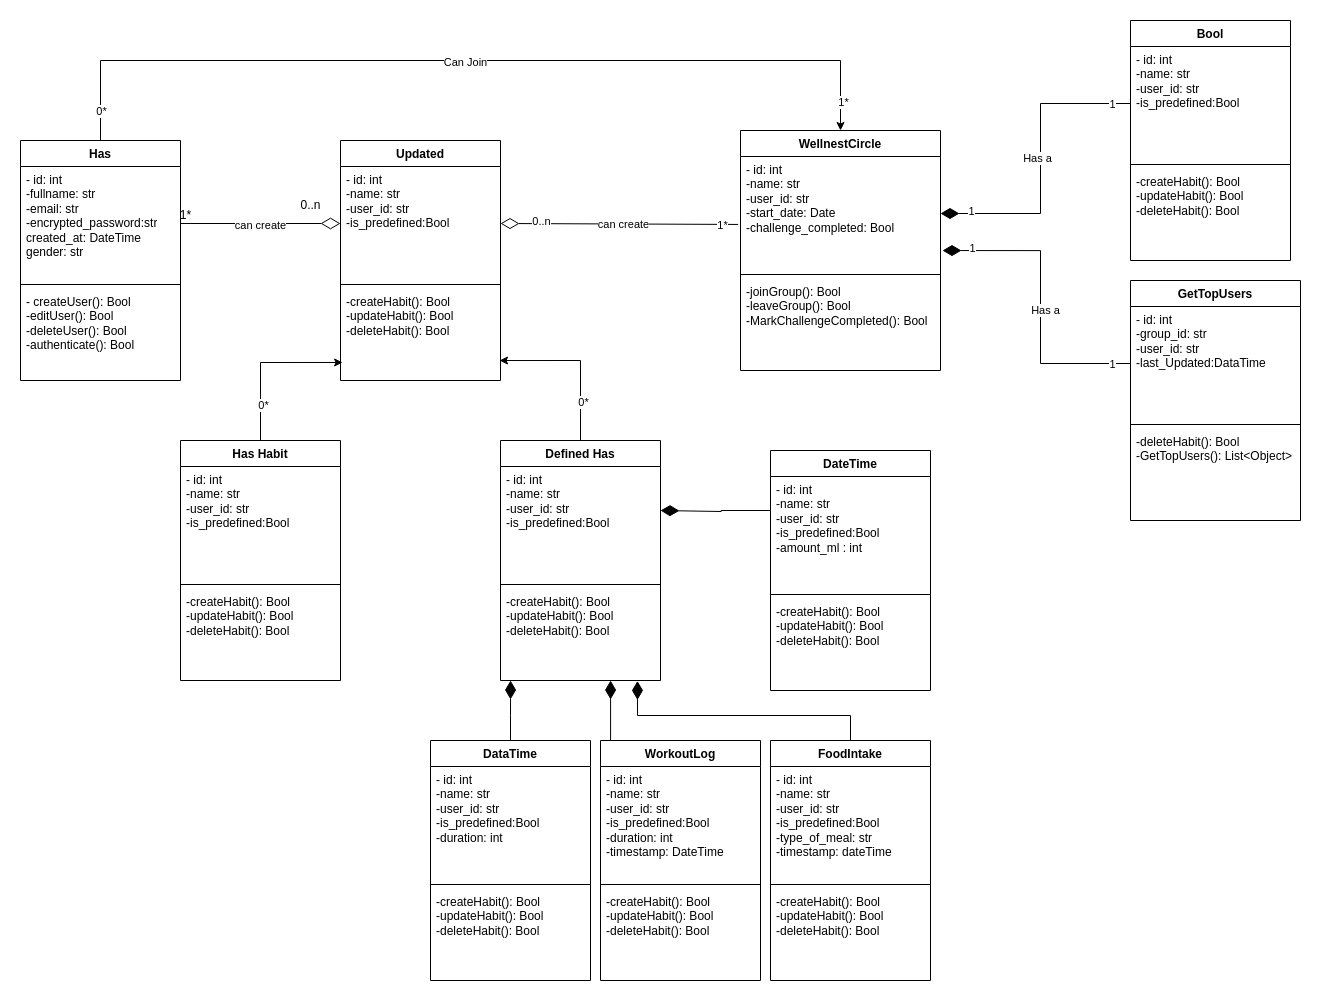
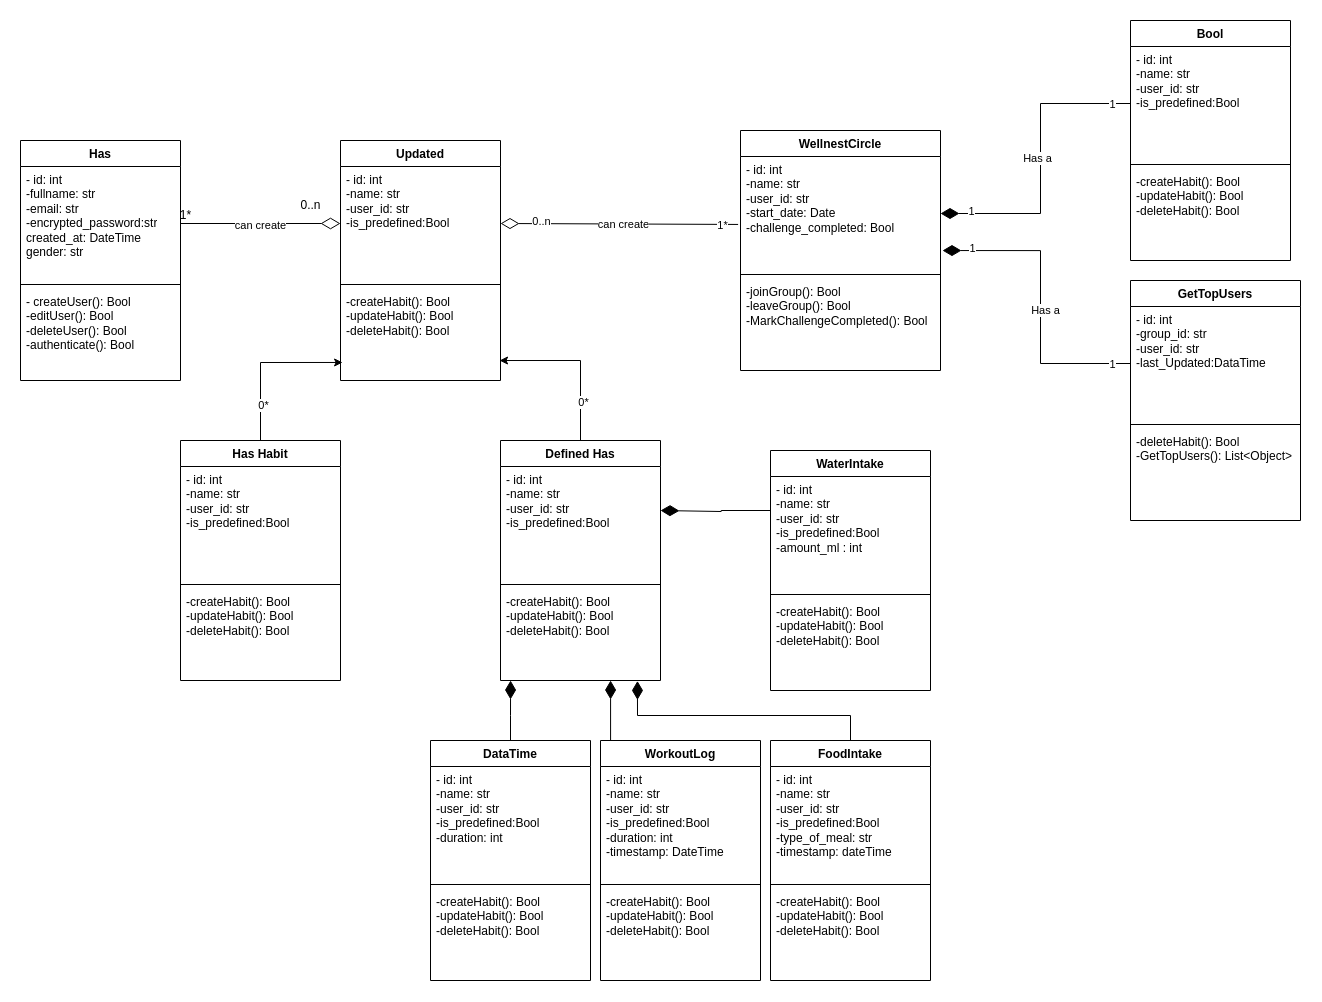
(462, 61) -> none
(851, 465) -> (851, 465)
